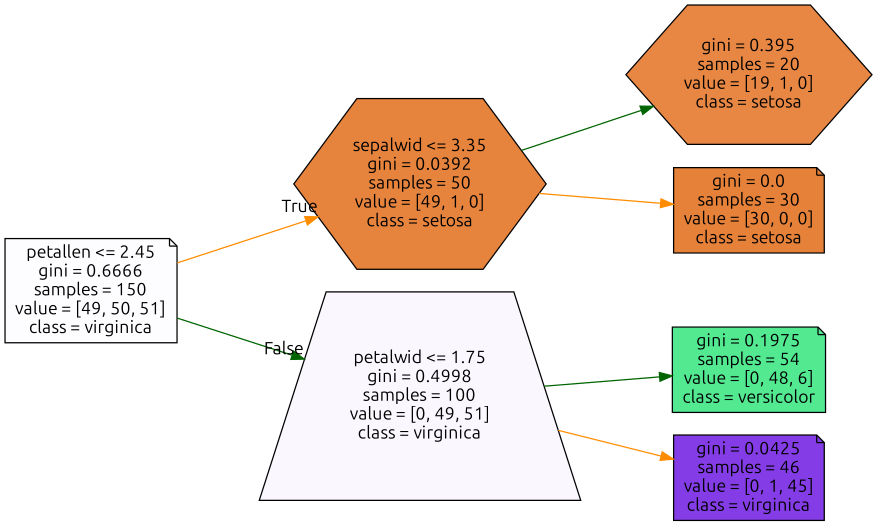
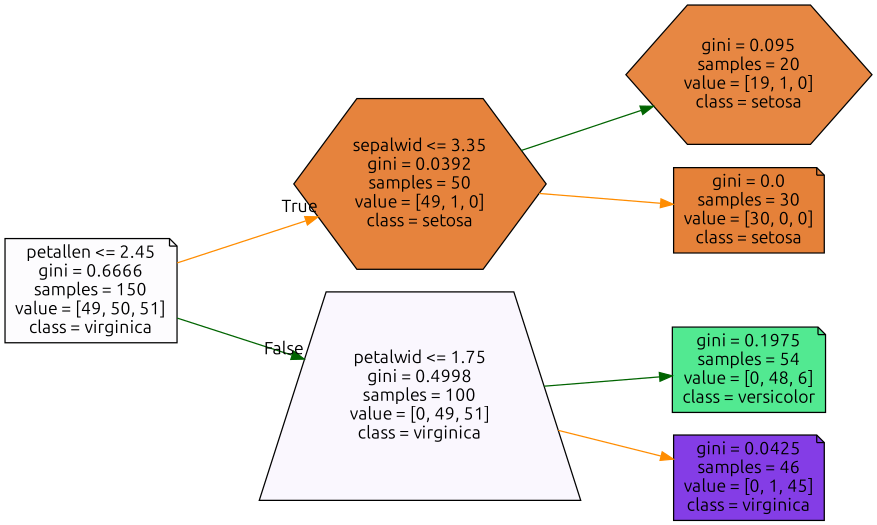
(749, 75) -> (749, 75)
